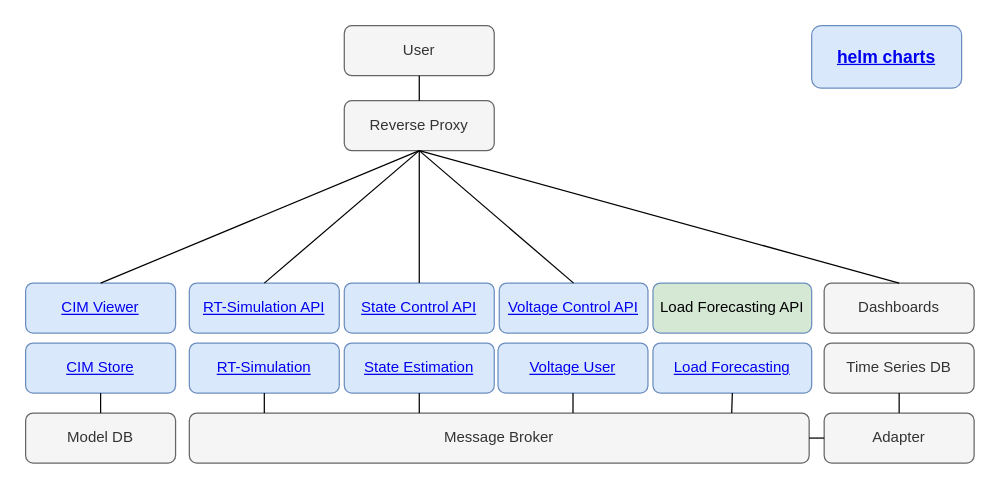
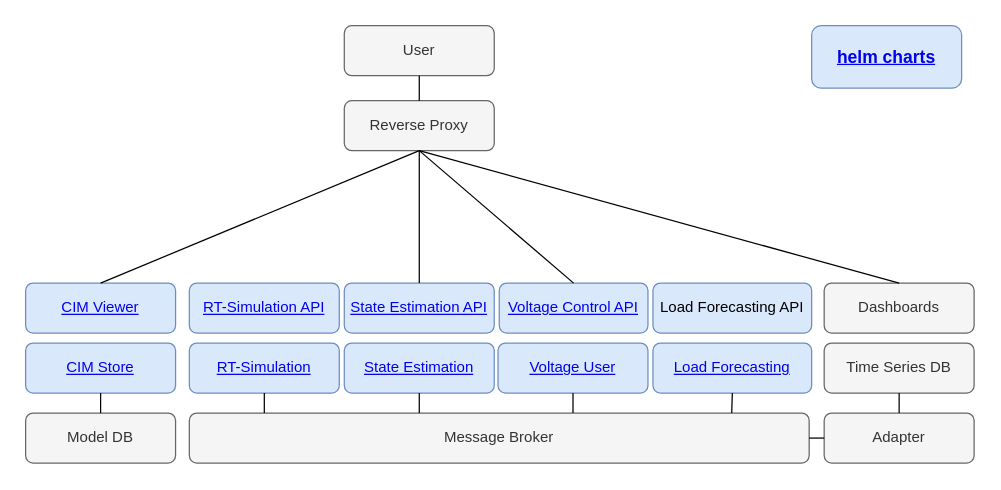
(340, 219) -> none
(419, 308) -> (419, 308)
(733, 308) -> (733, 308)
